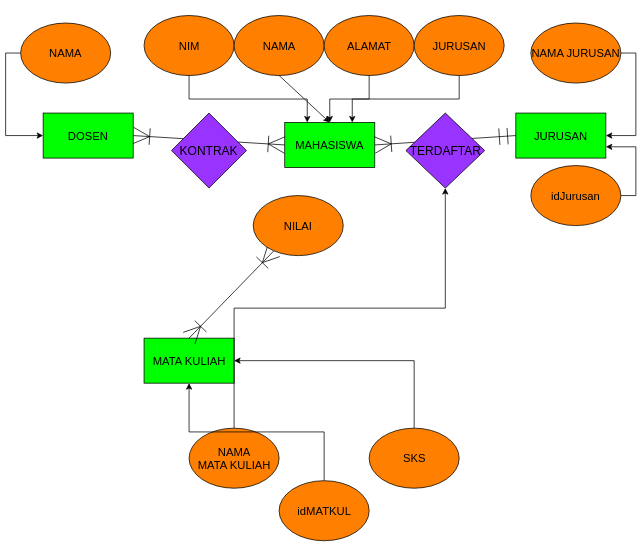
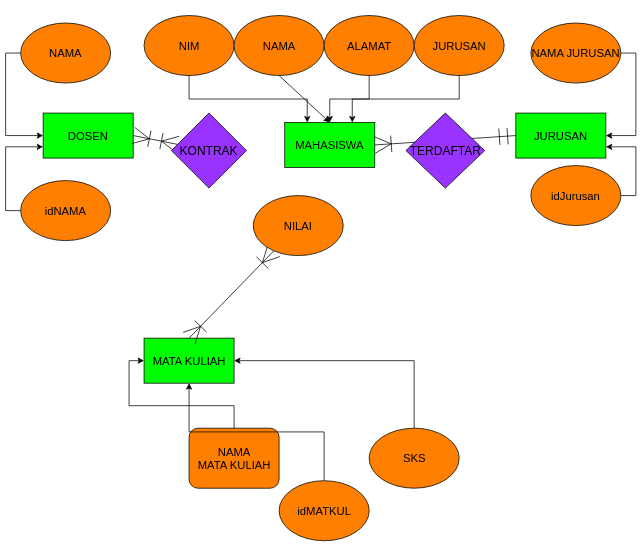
(160, 137) -> (158, 140)
none -> (6, 170)
none -> (66, 210)
(445, 252) -> (182, 405)
(234, 458) -> (234, 458)
